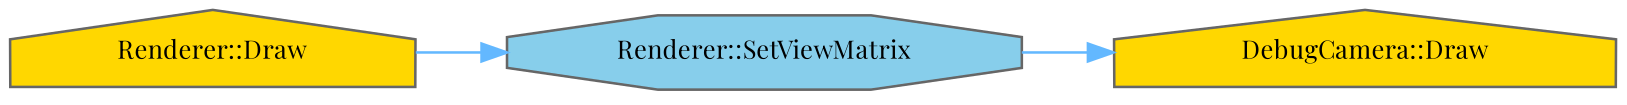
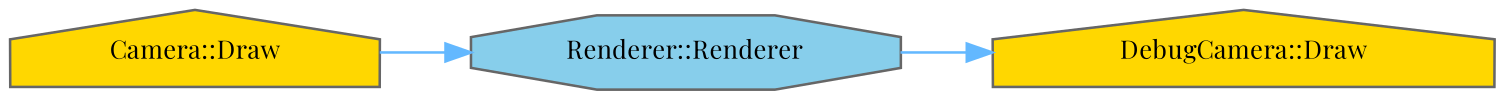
(213, 52) -> (195, 52)
(764, 52) -> (686, 52)
